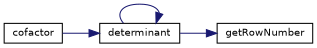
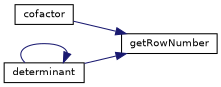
(76, 33) -> (95, 26)
